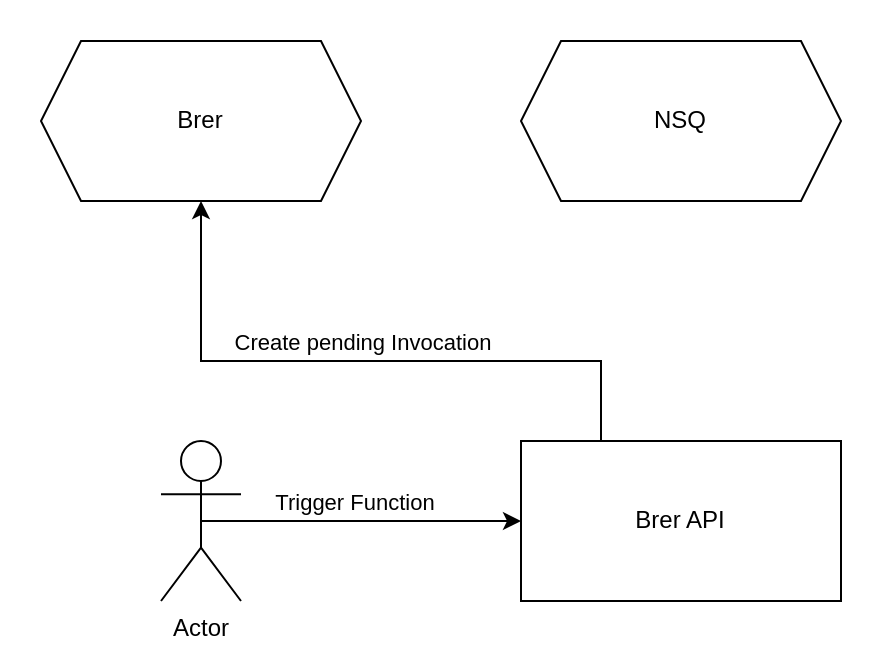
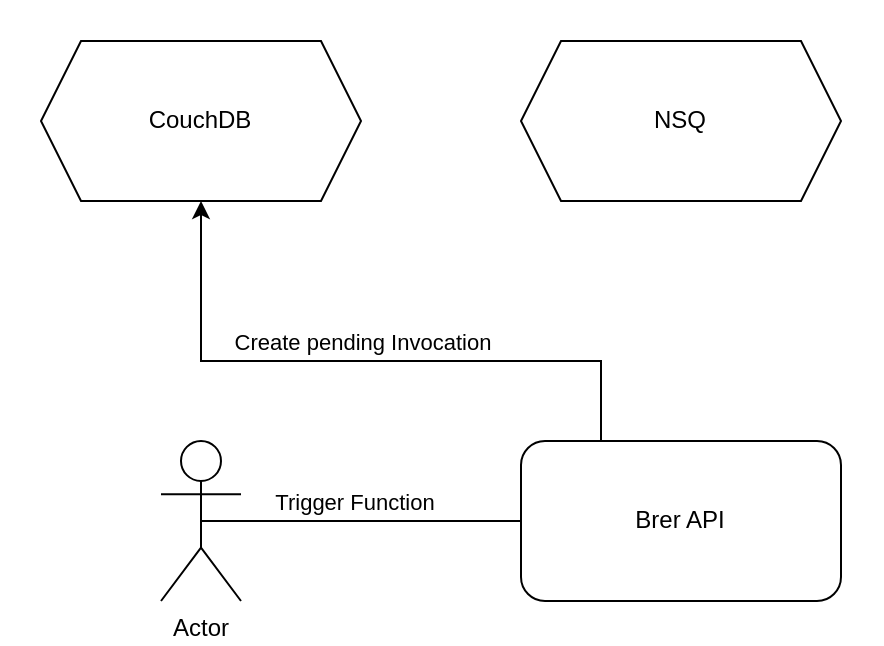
(201, 121) -> (201, 121)
(506, 521) -> (511, 521)
(681, 521) -> (681, 521)
